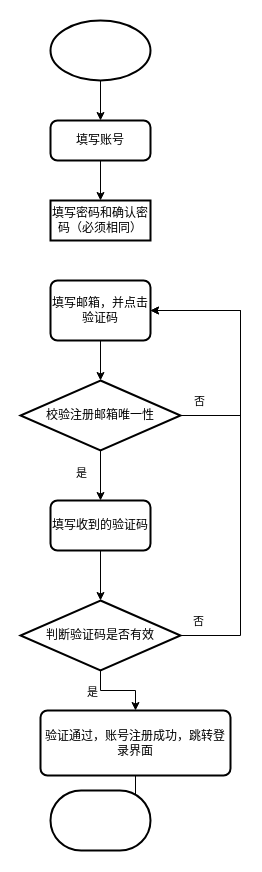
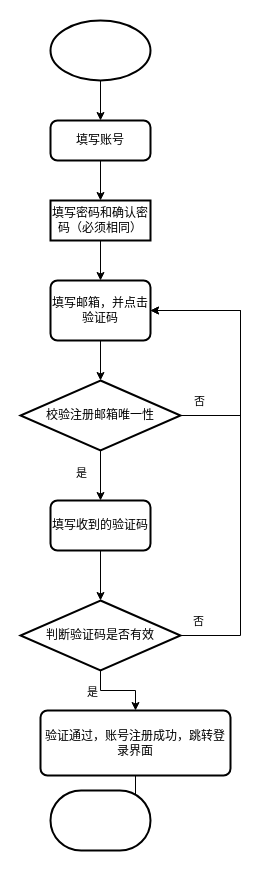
none -> (101, 257)
